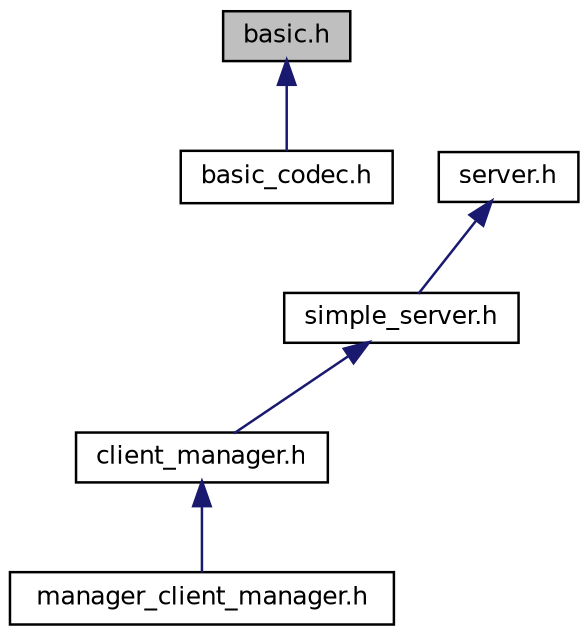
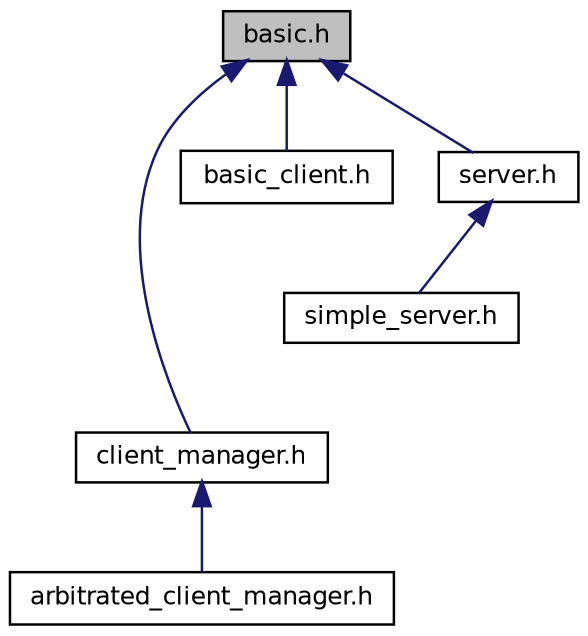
none -> (409, 113)
(287, 177) -> (287, 177)
(291, 395) -> (140, 243)
(202, 598) -> (202, 598)
